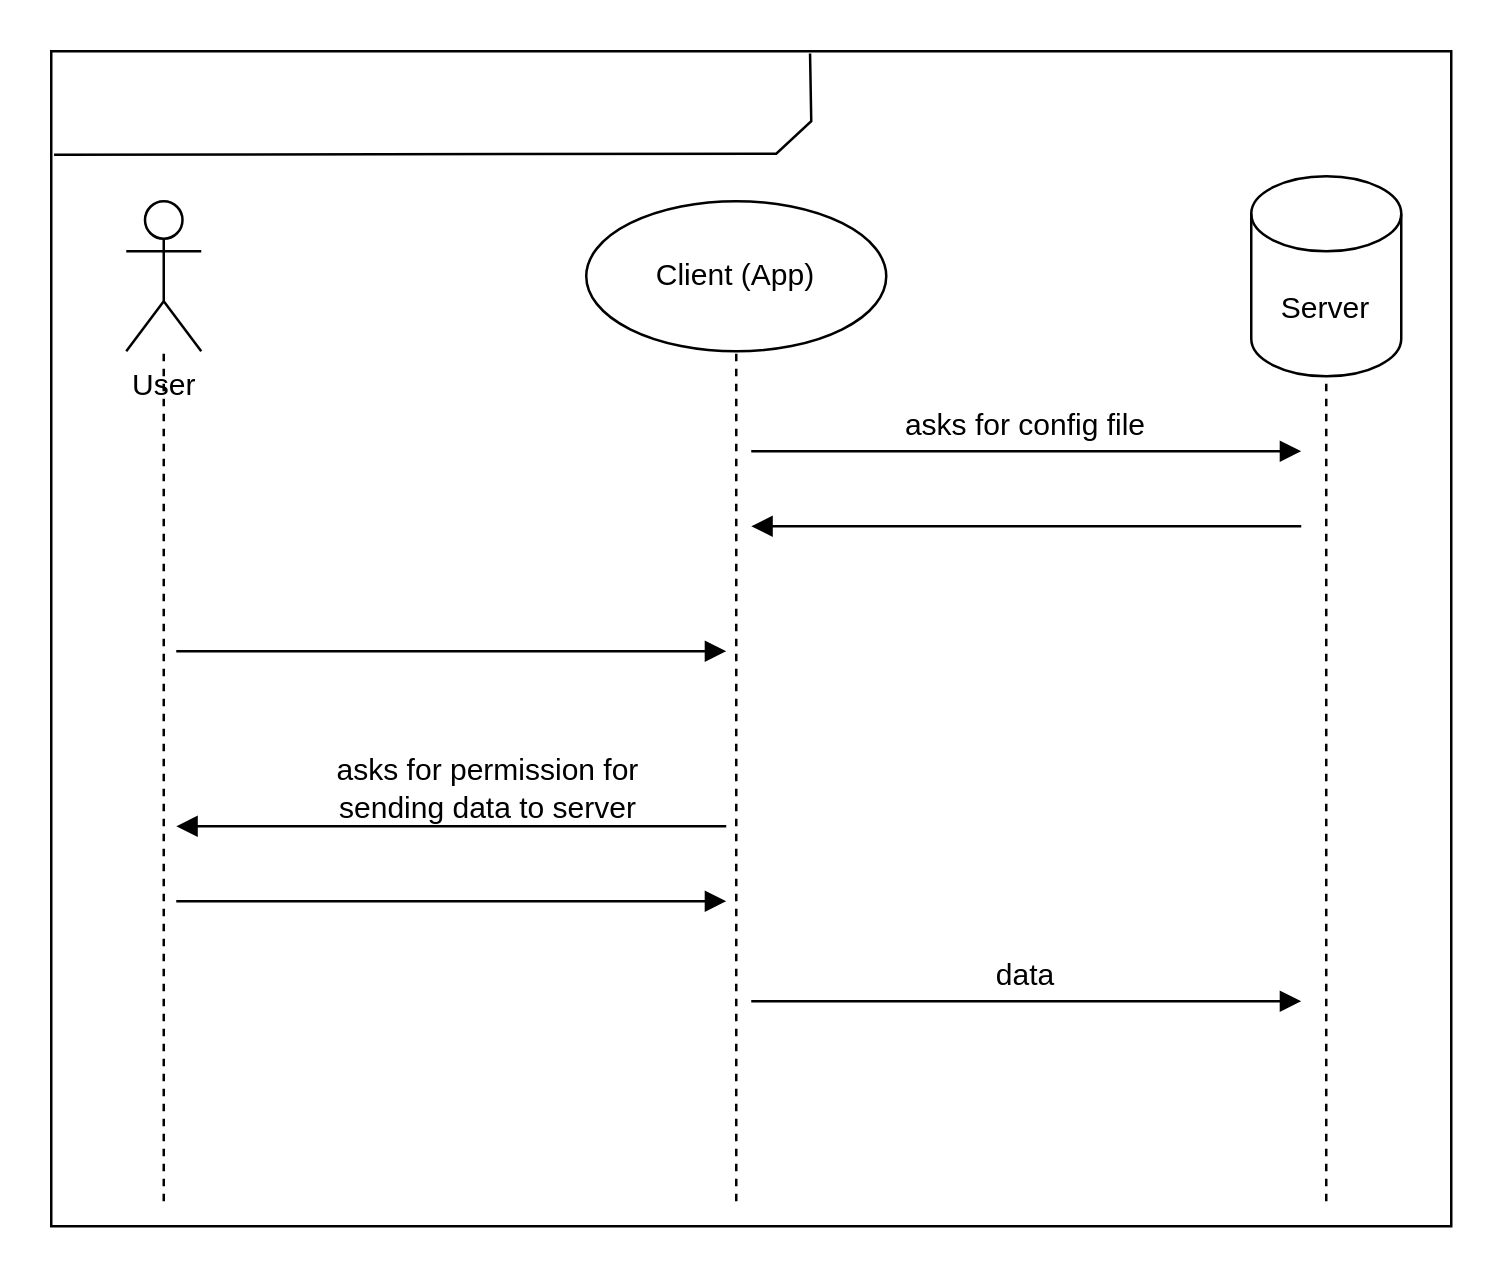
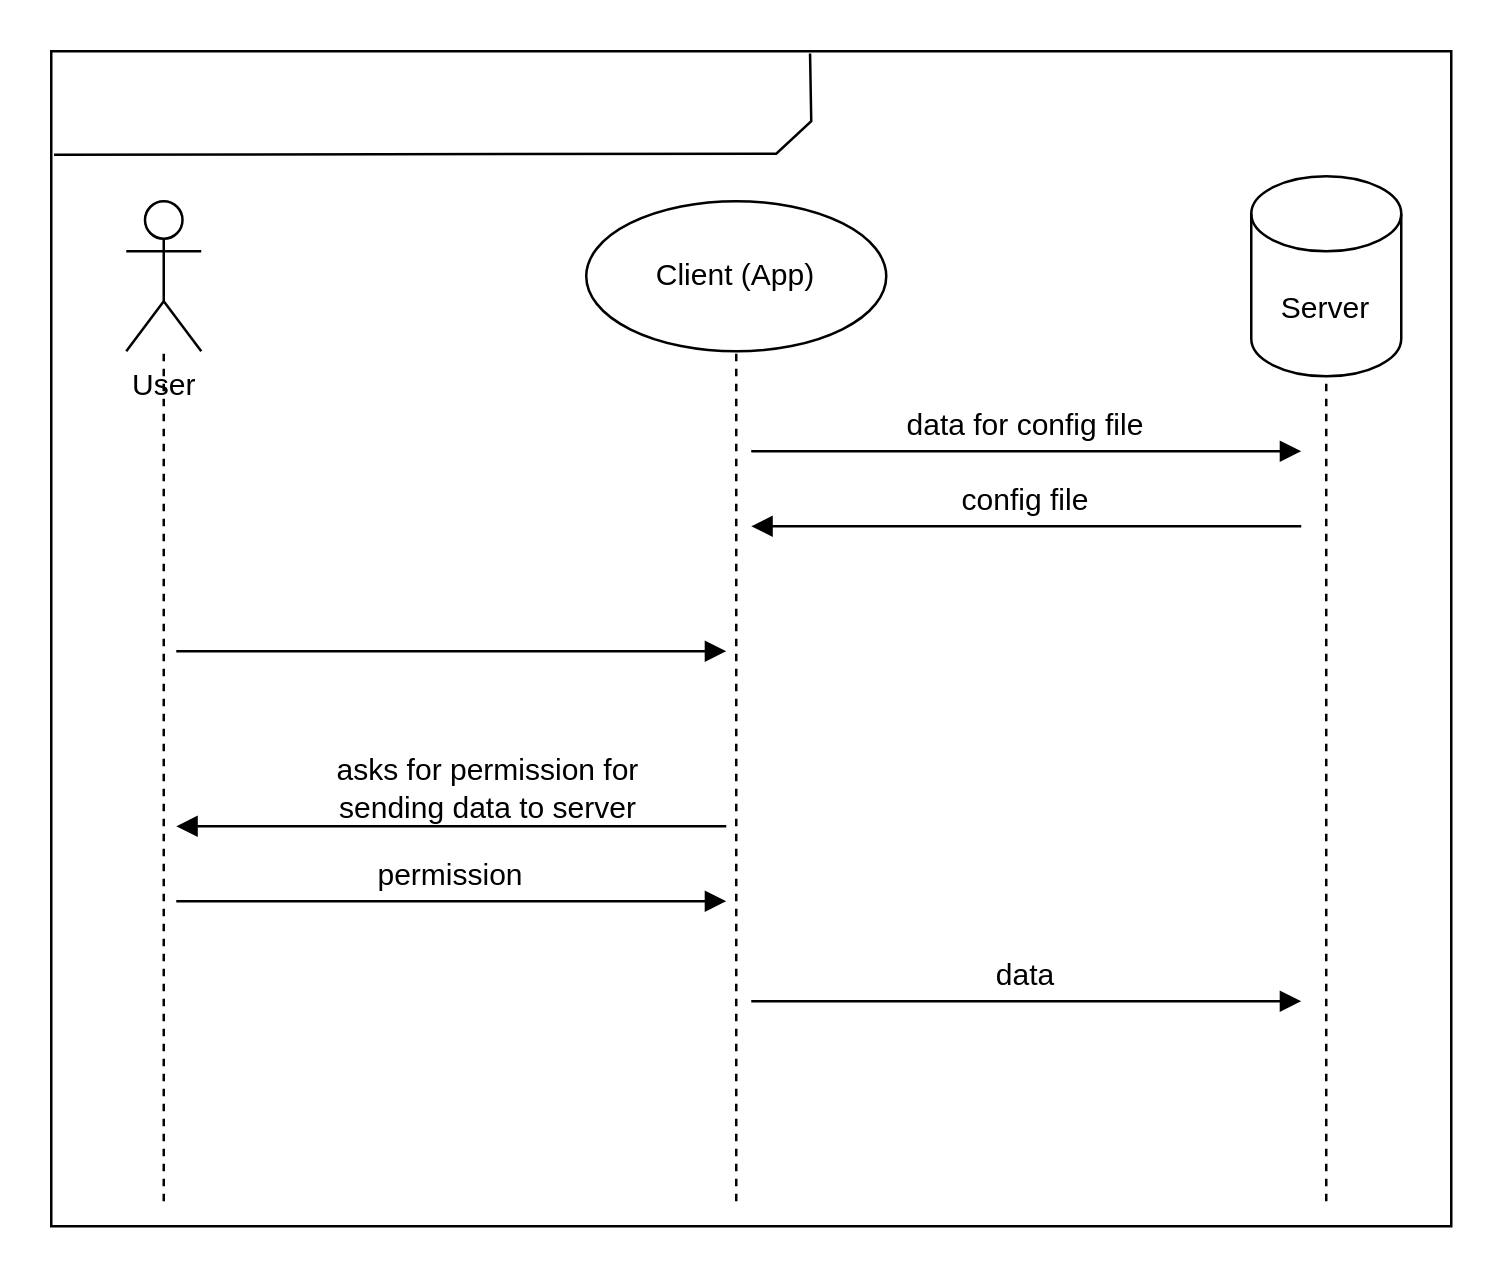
(1026, 426) -> (1026, 426)
none -> (1026, 501)
none -> (451, 876)
